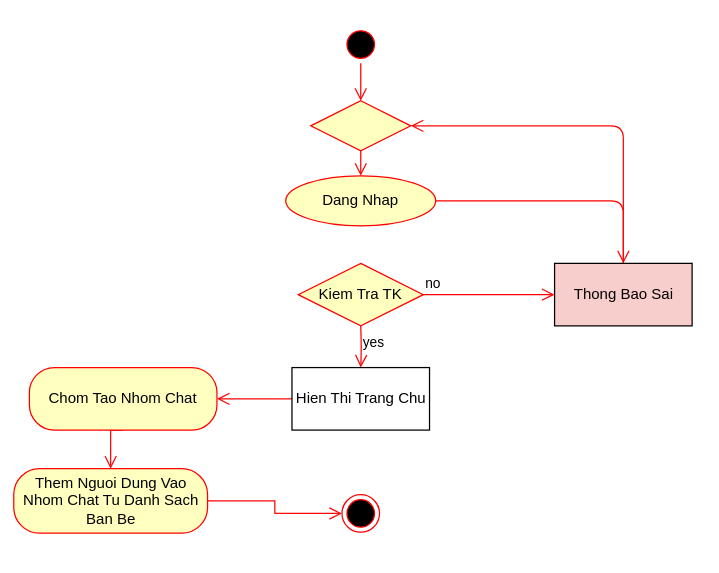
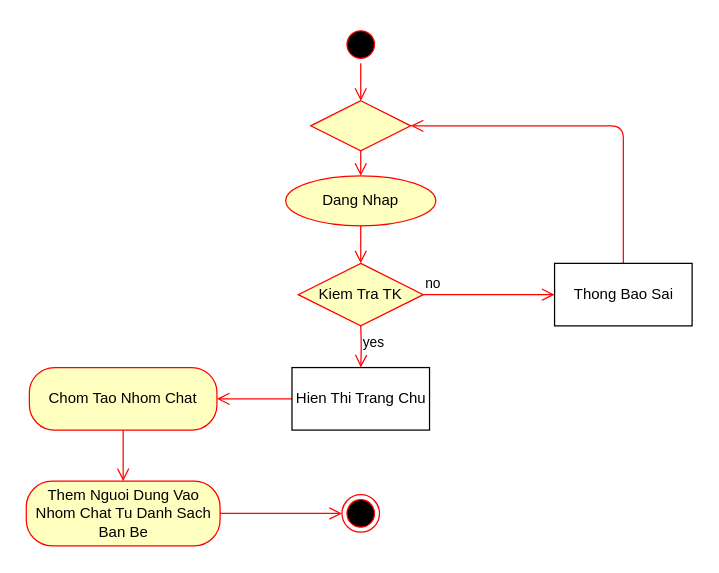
(527, 201) -> (361, 243)
(623, 294) -> (623, 294)
(111, 501) -> (123, 513)
